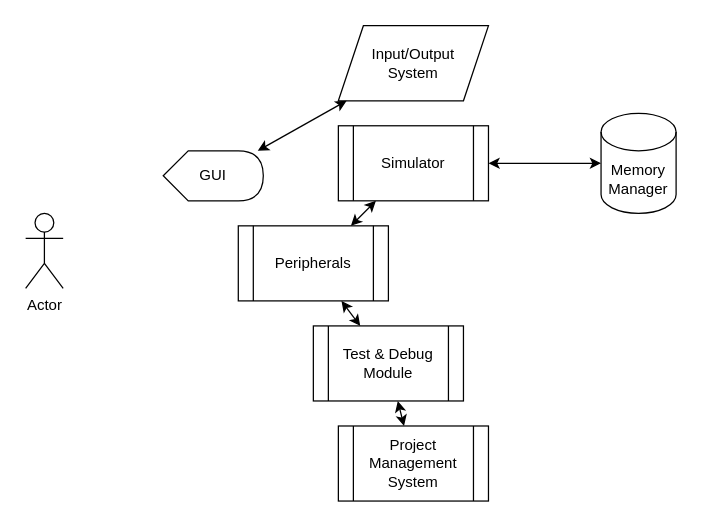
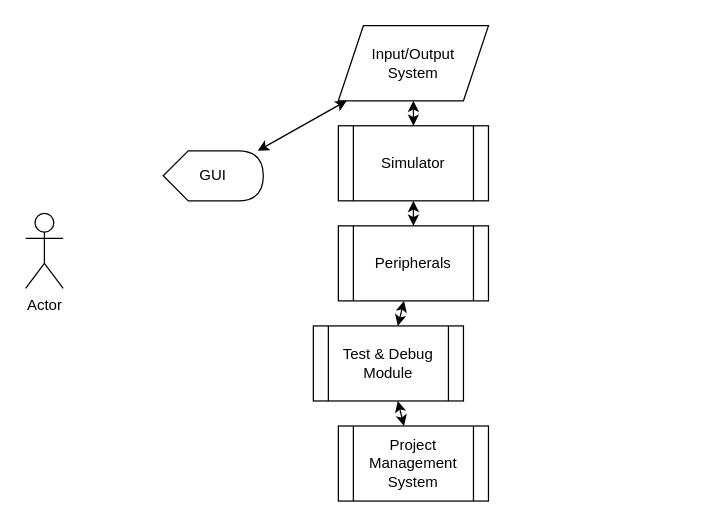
none -> (413, 114)
(544, 163) -> none
(638, 163) -> none
(313, 263) -> (413, 263)
